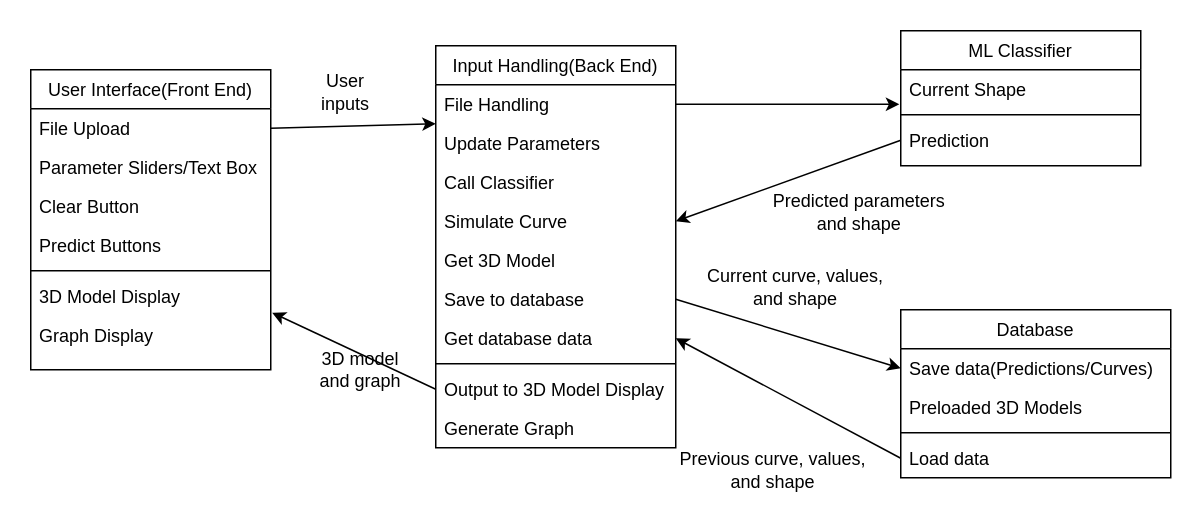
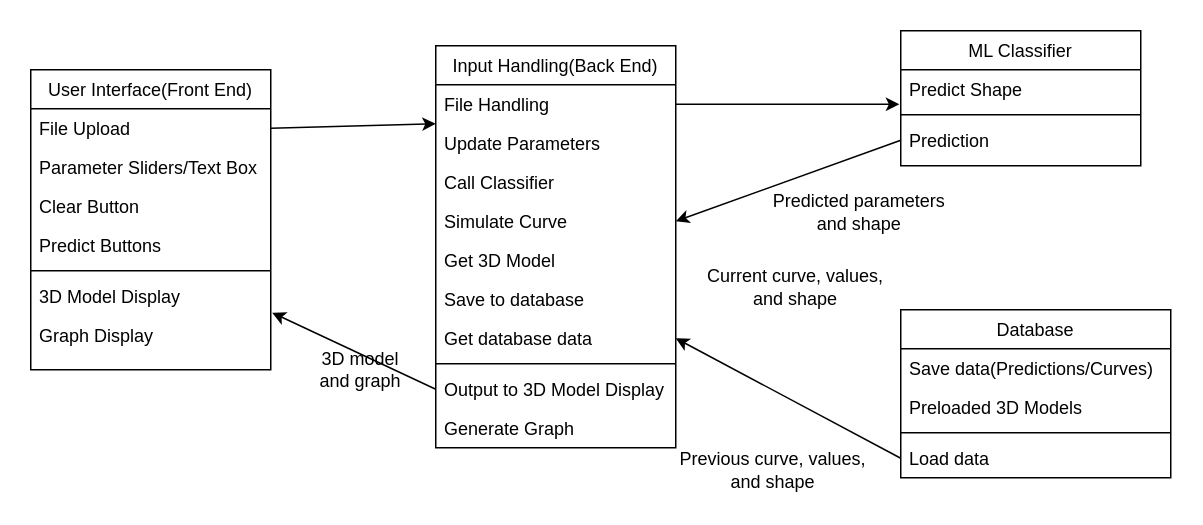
(972, 90) -> (970, 90)
(346, 92) -> none
(784, 332) -> none
